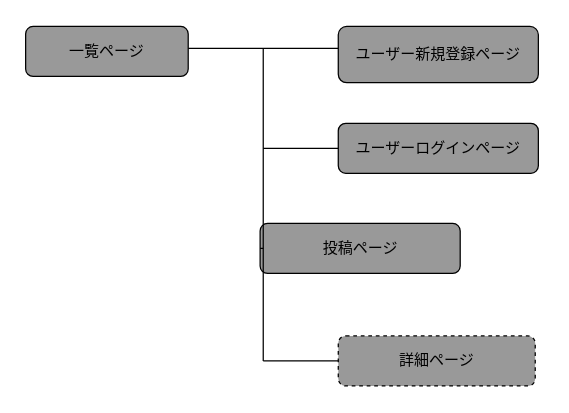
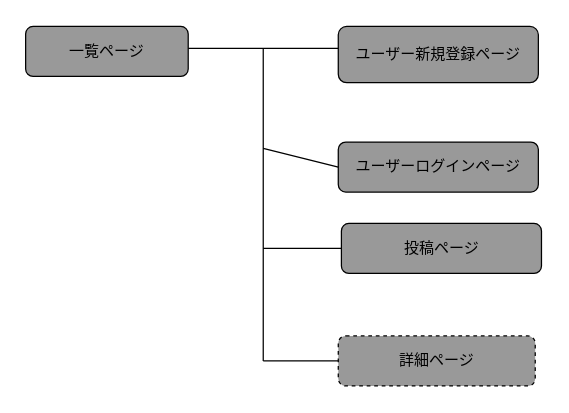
(438, 148) -> (438, 167)
(360, 248) -> (441, 248)
